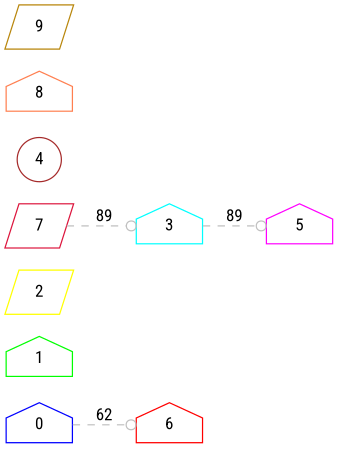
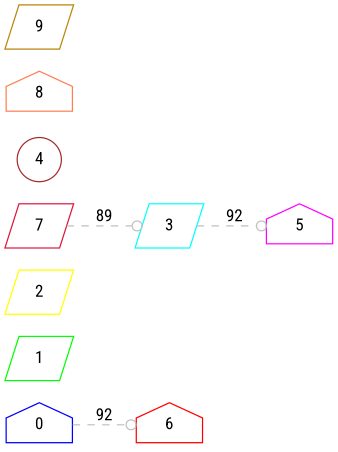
(234, 217) -> (234, 217)
(169, 226) -> (169, 226)
(39, 359) -> (39, 359)
(104, 416) -> (104, 416)
